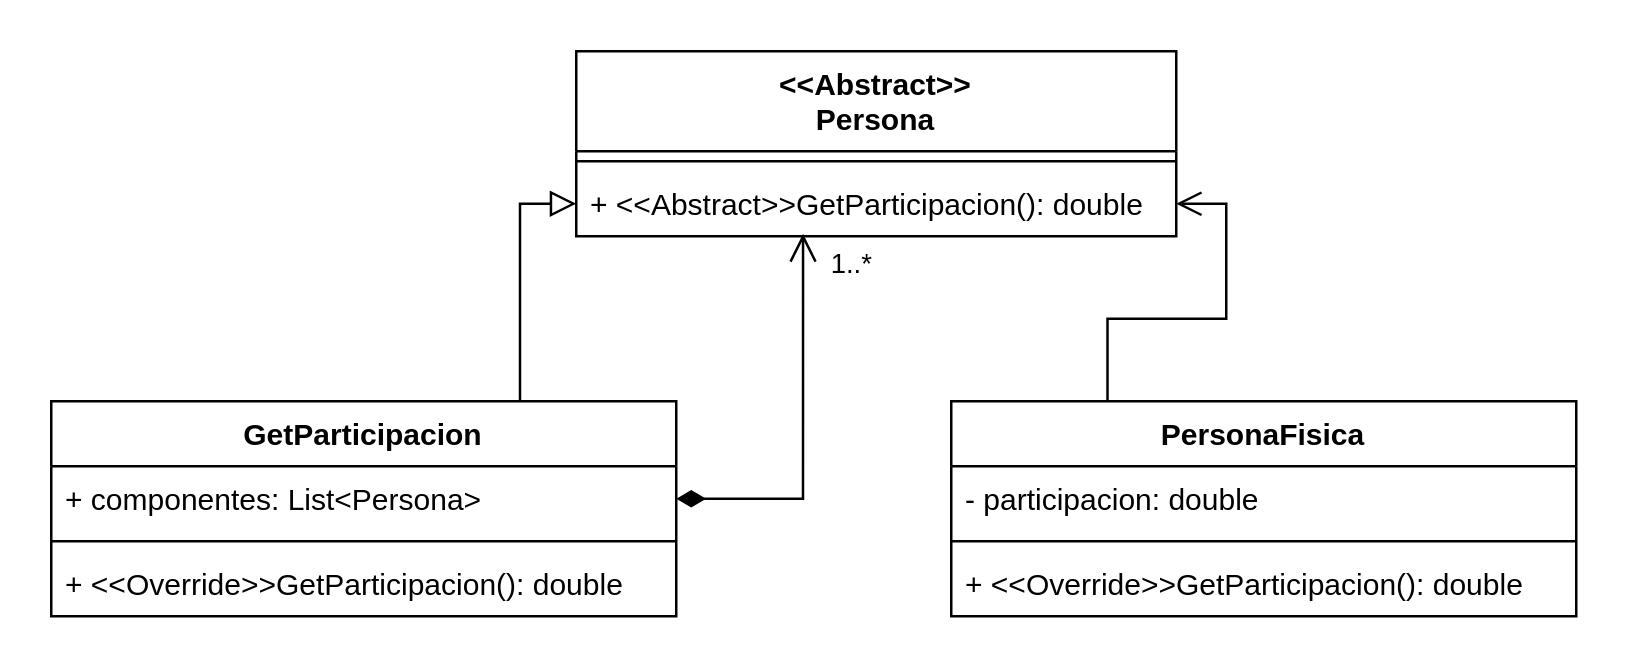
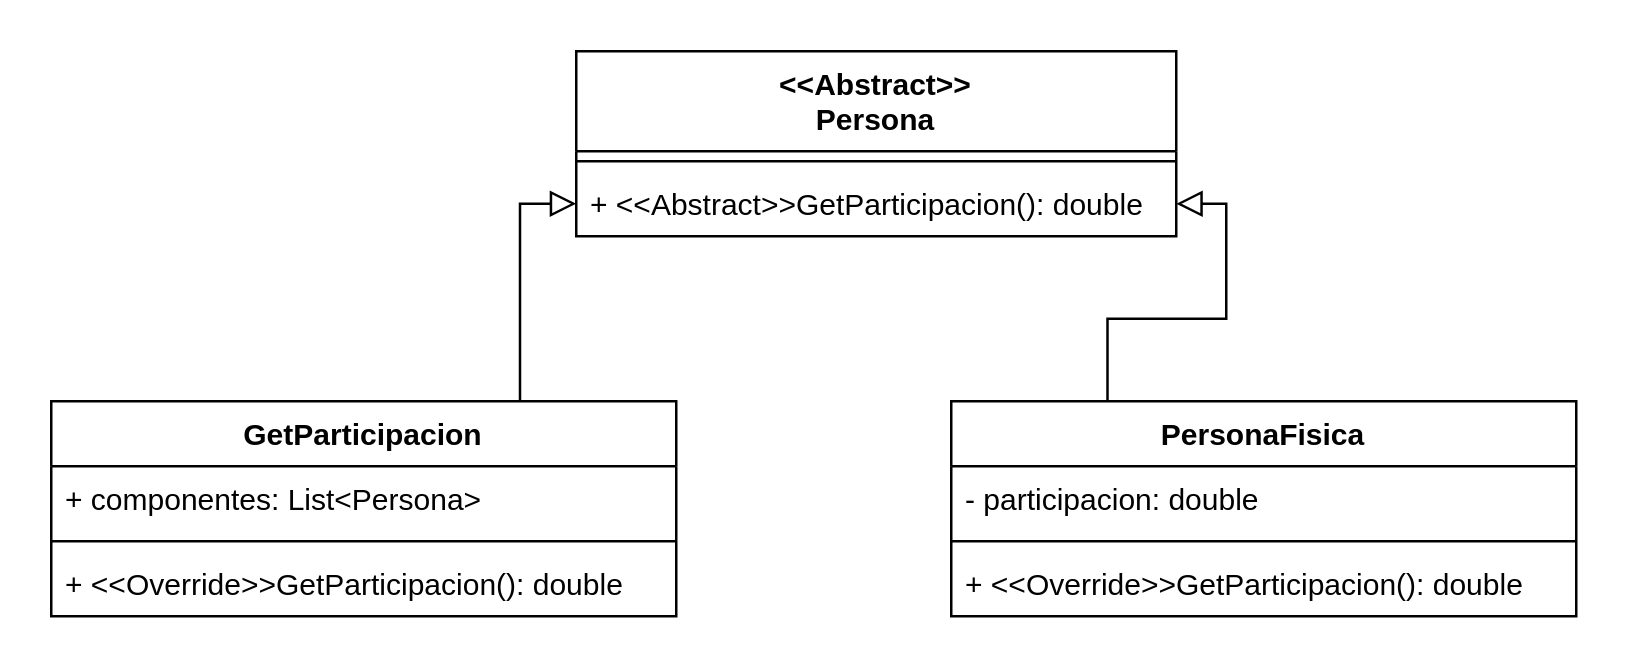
(1193, 204) -> (1203, 204)
(803, 420) -> none
